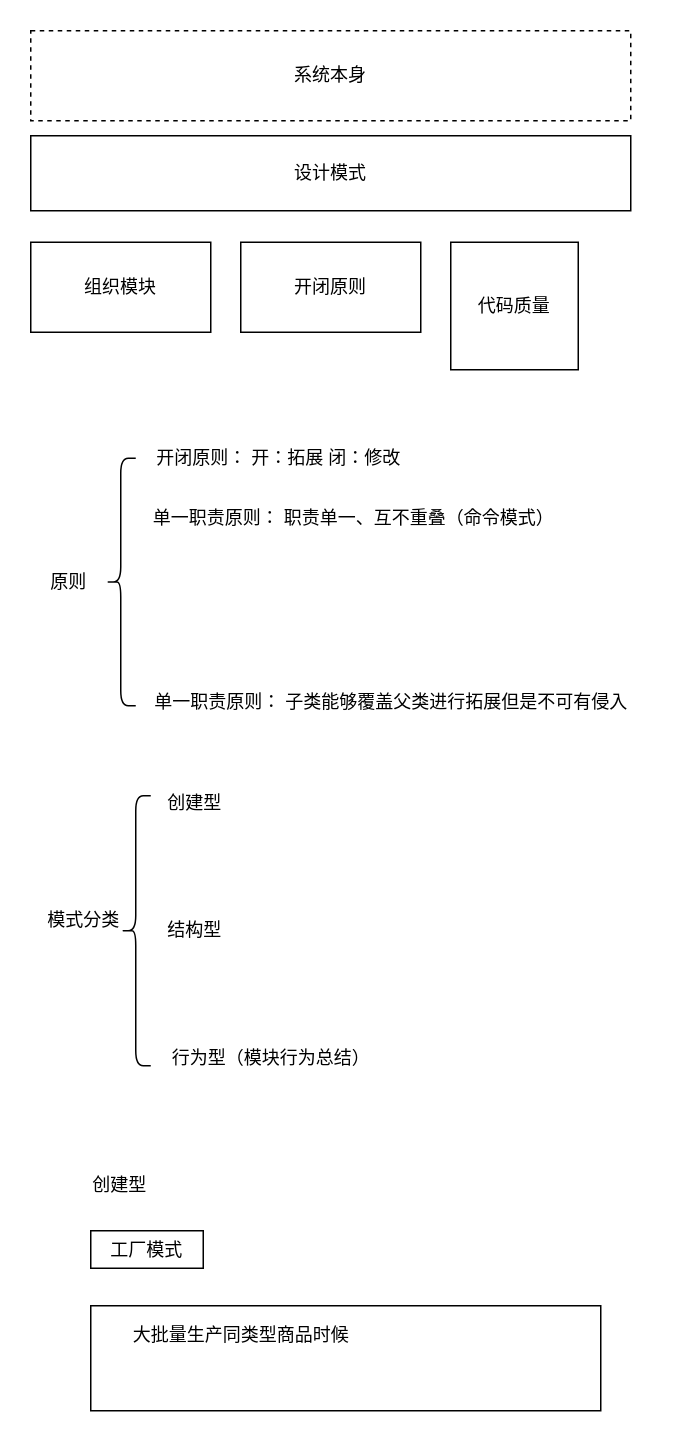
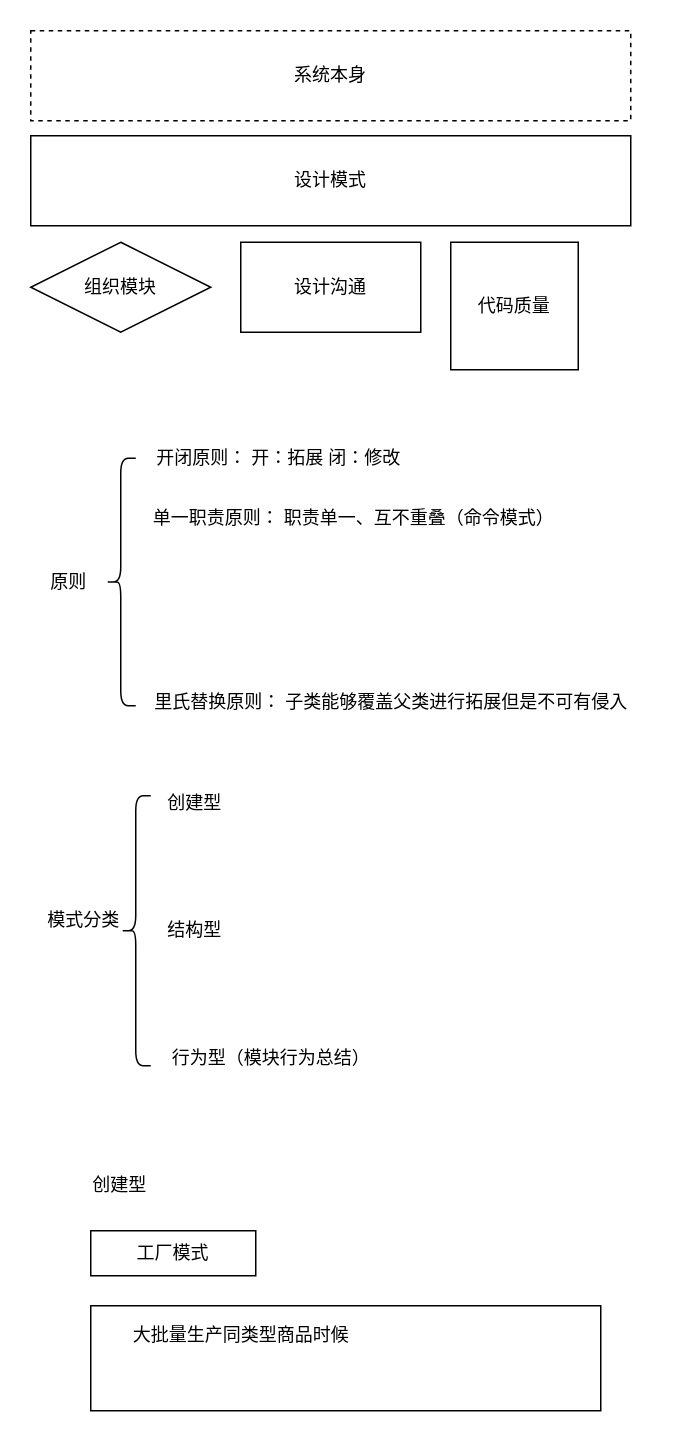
(331, 173) -> (331, 181)
(121, 287) -> (121, 287)
(331, 287) -> (331, 287)
(392, 703) -> (392, 703)
(147, 1250) -> (173, 1253)
